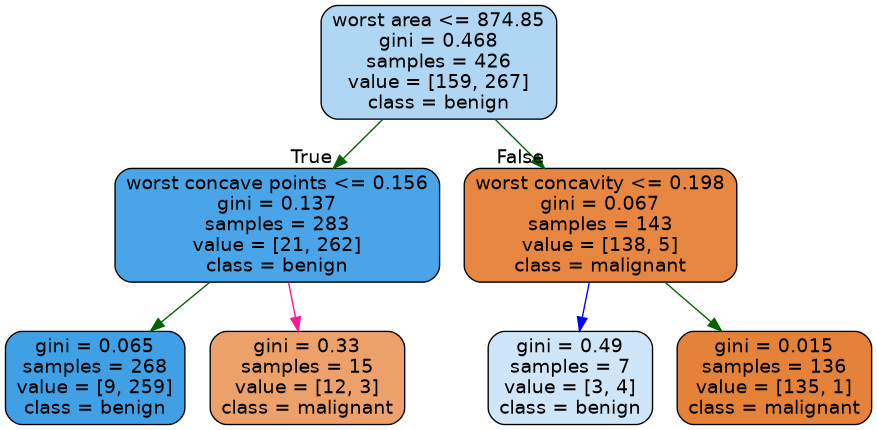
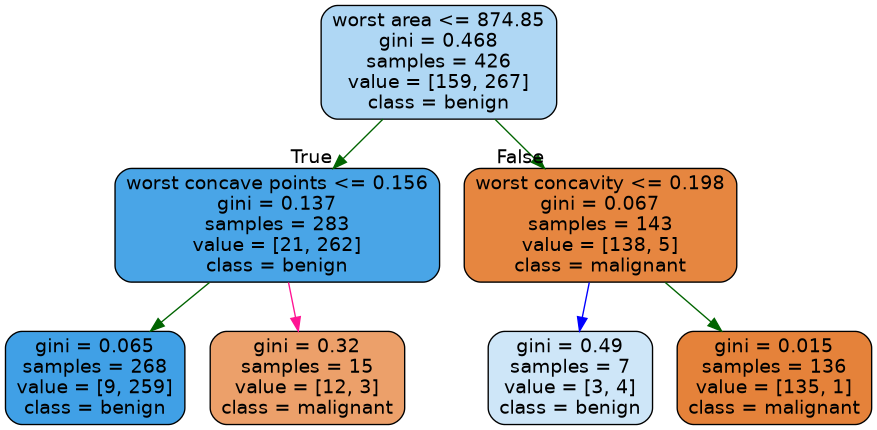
(307, 378) -> (307, 378)
